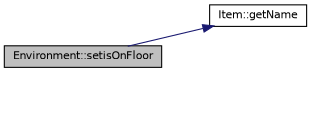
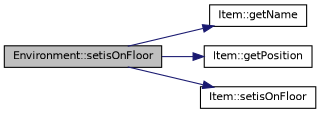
none -> (258, 57)
none -> (258, 98)
